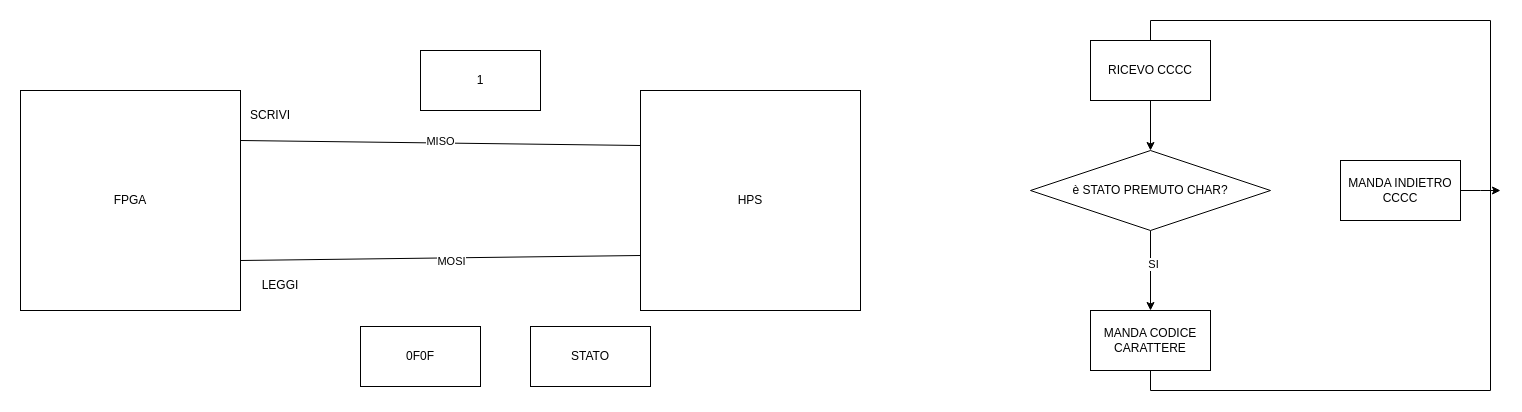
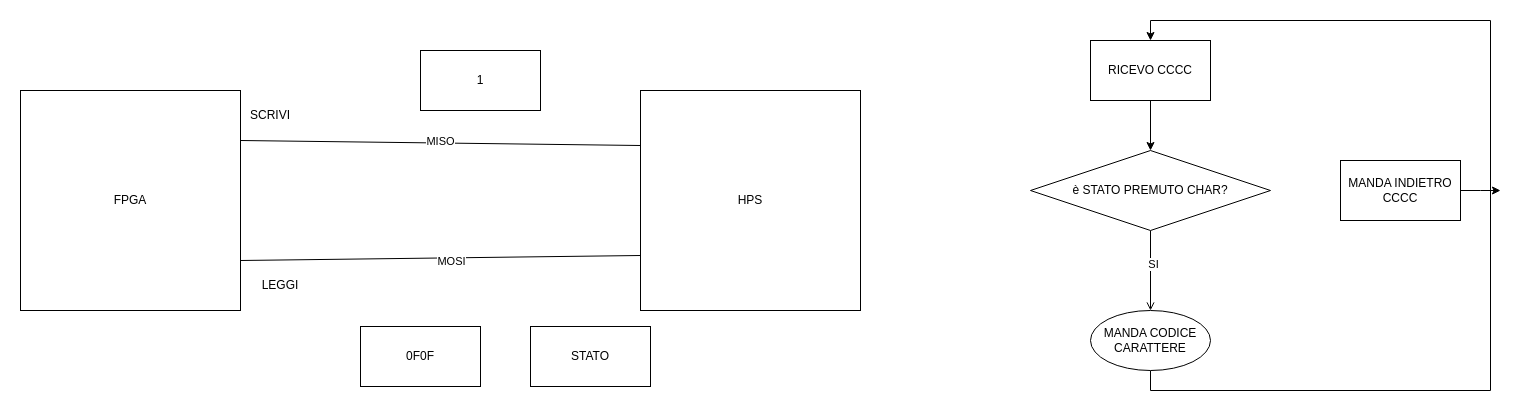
(1151, 35) -> (1151, 32)
(1151, 302) -> (1151, 304)
(1151, 341) -> (1151, 341)
